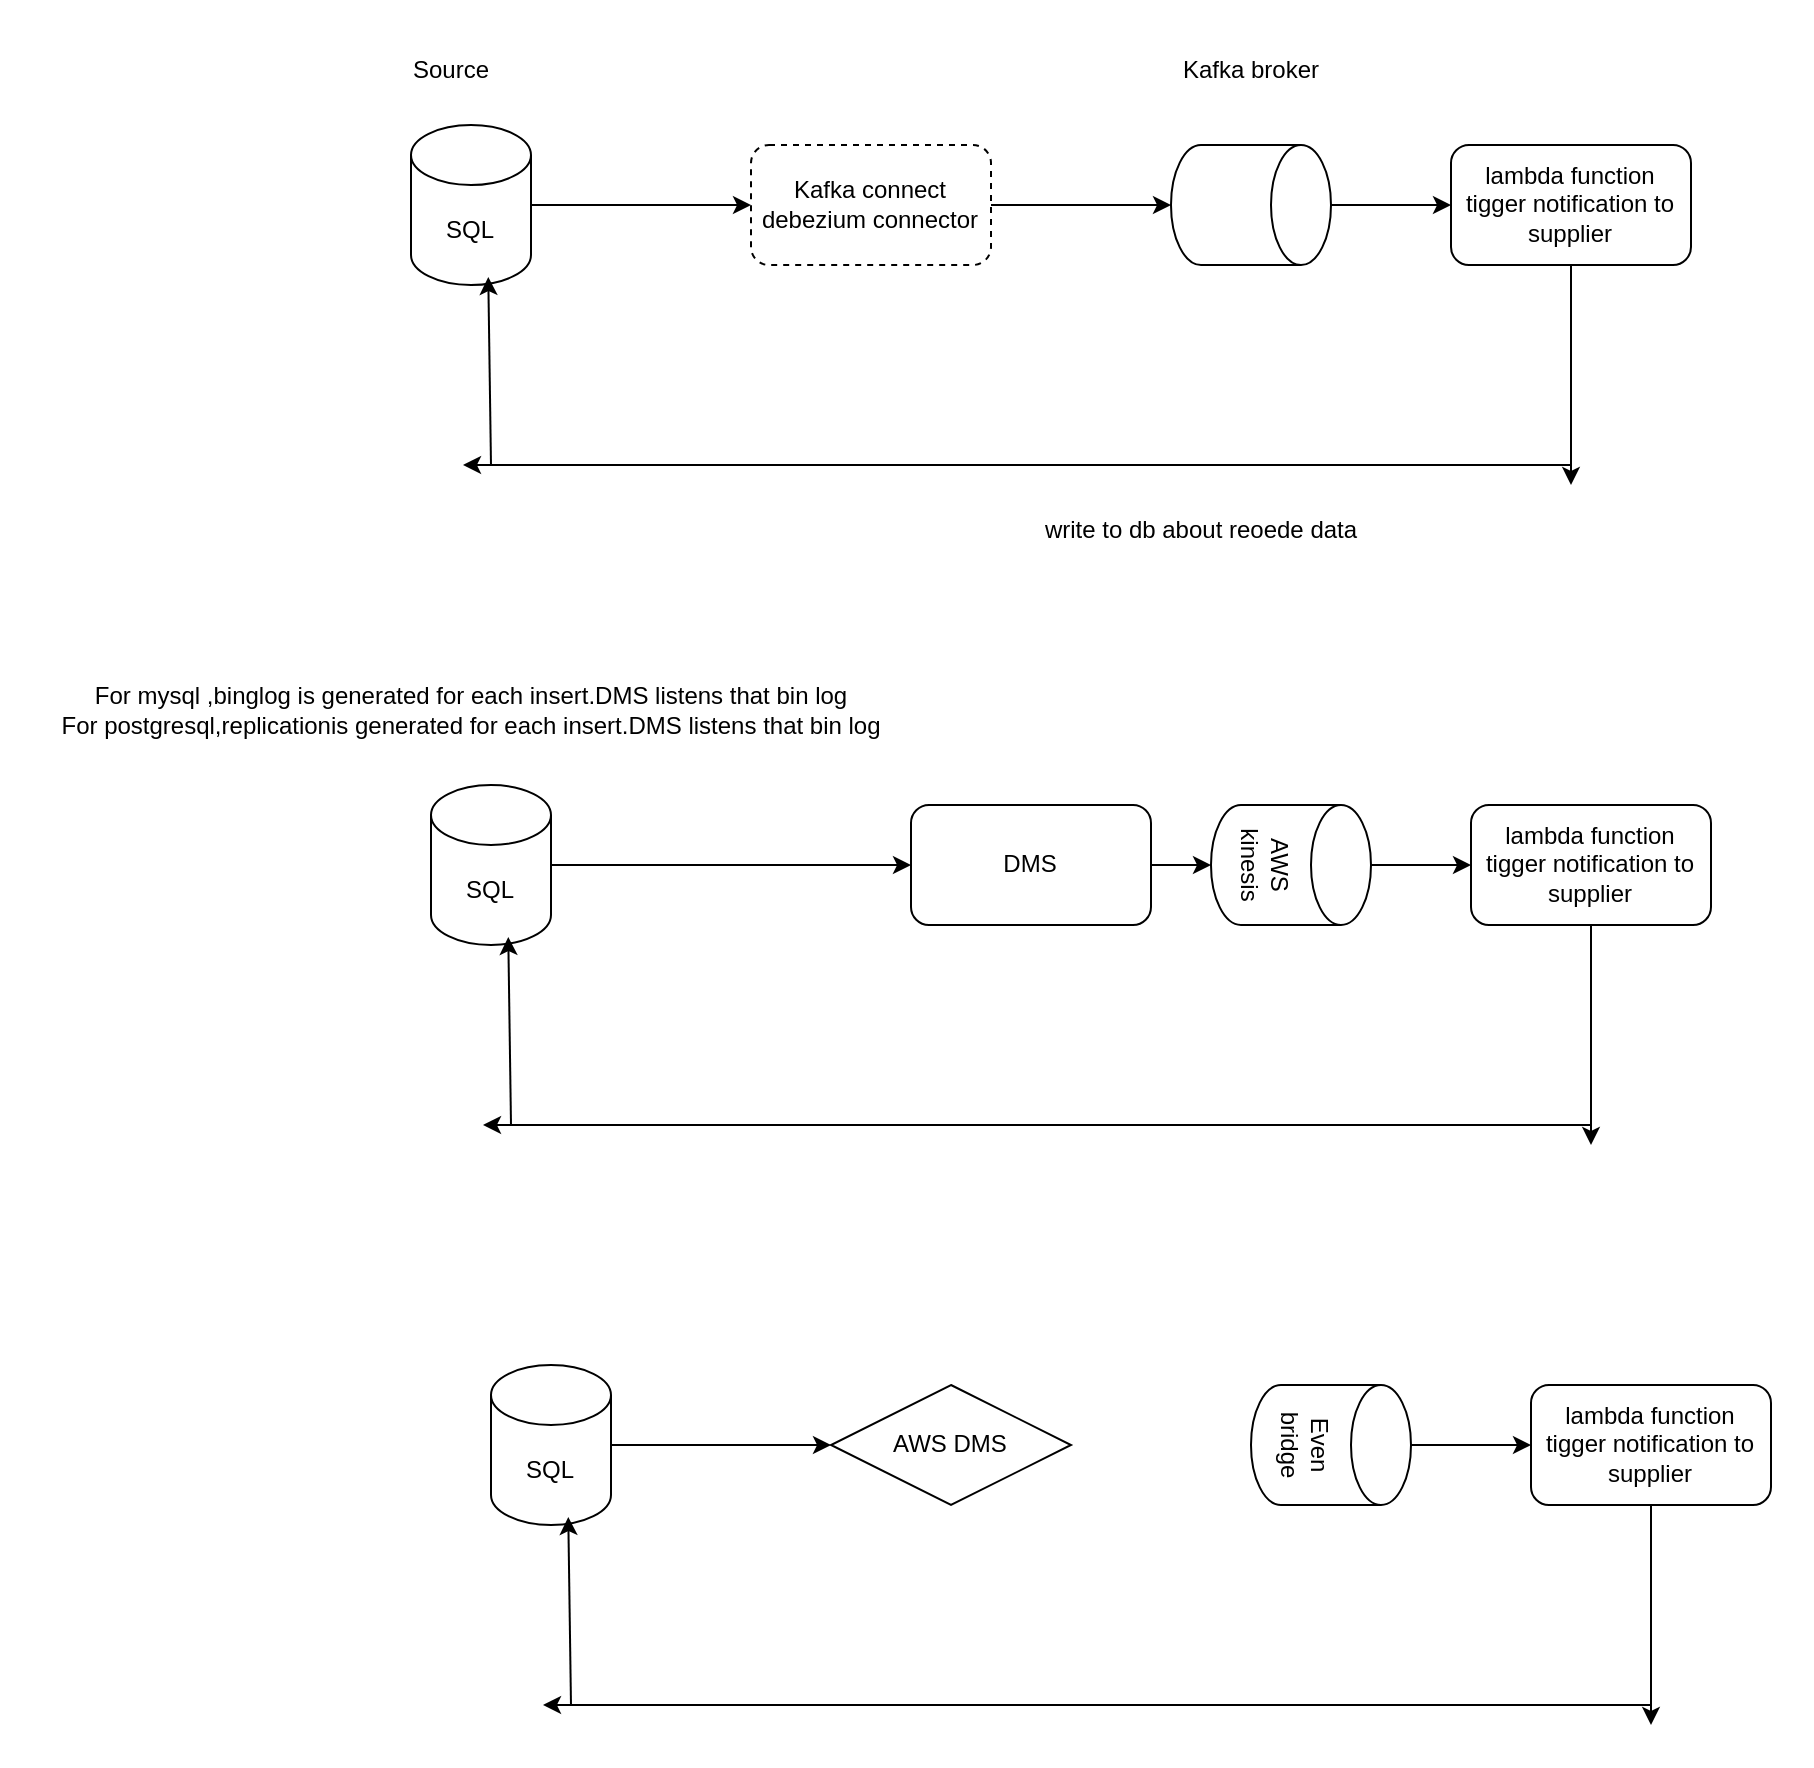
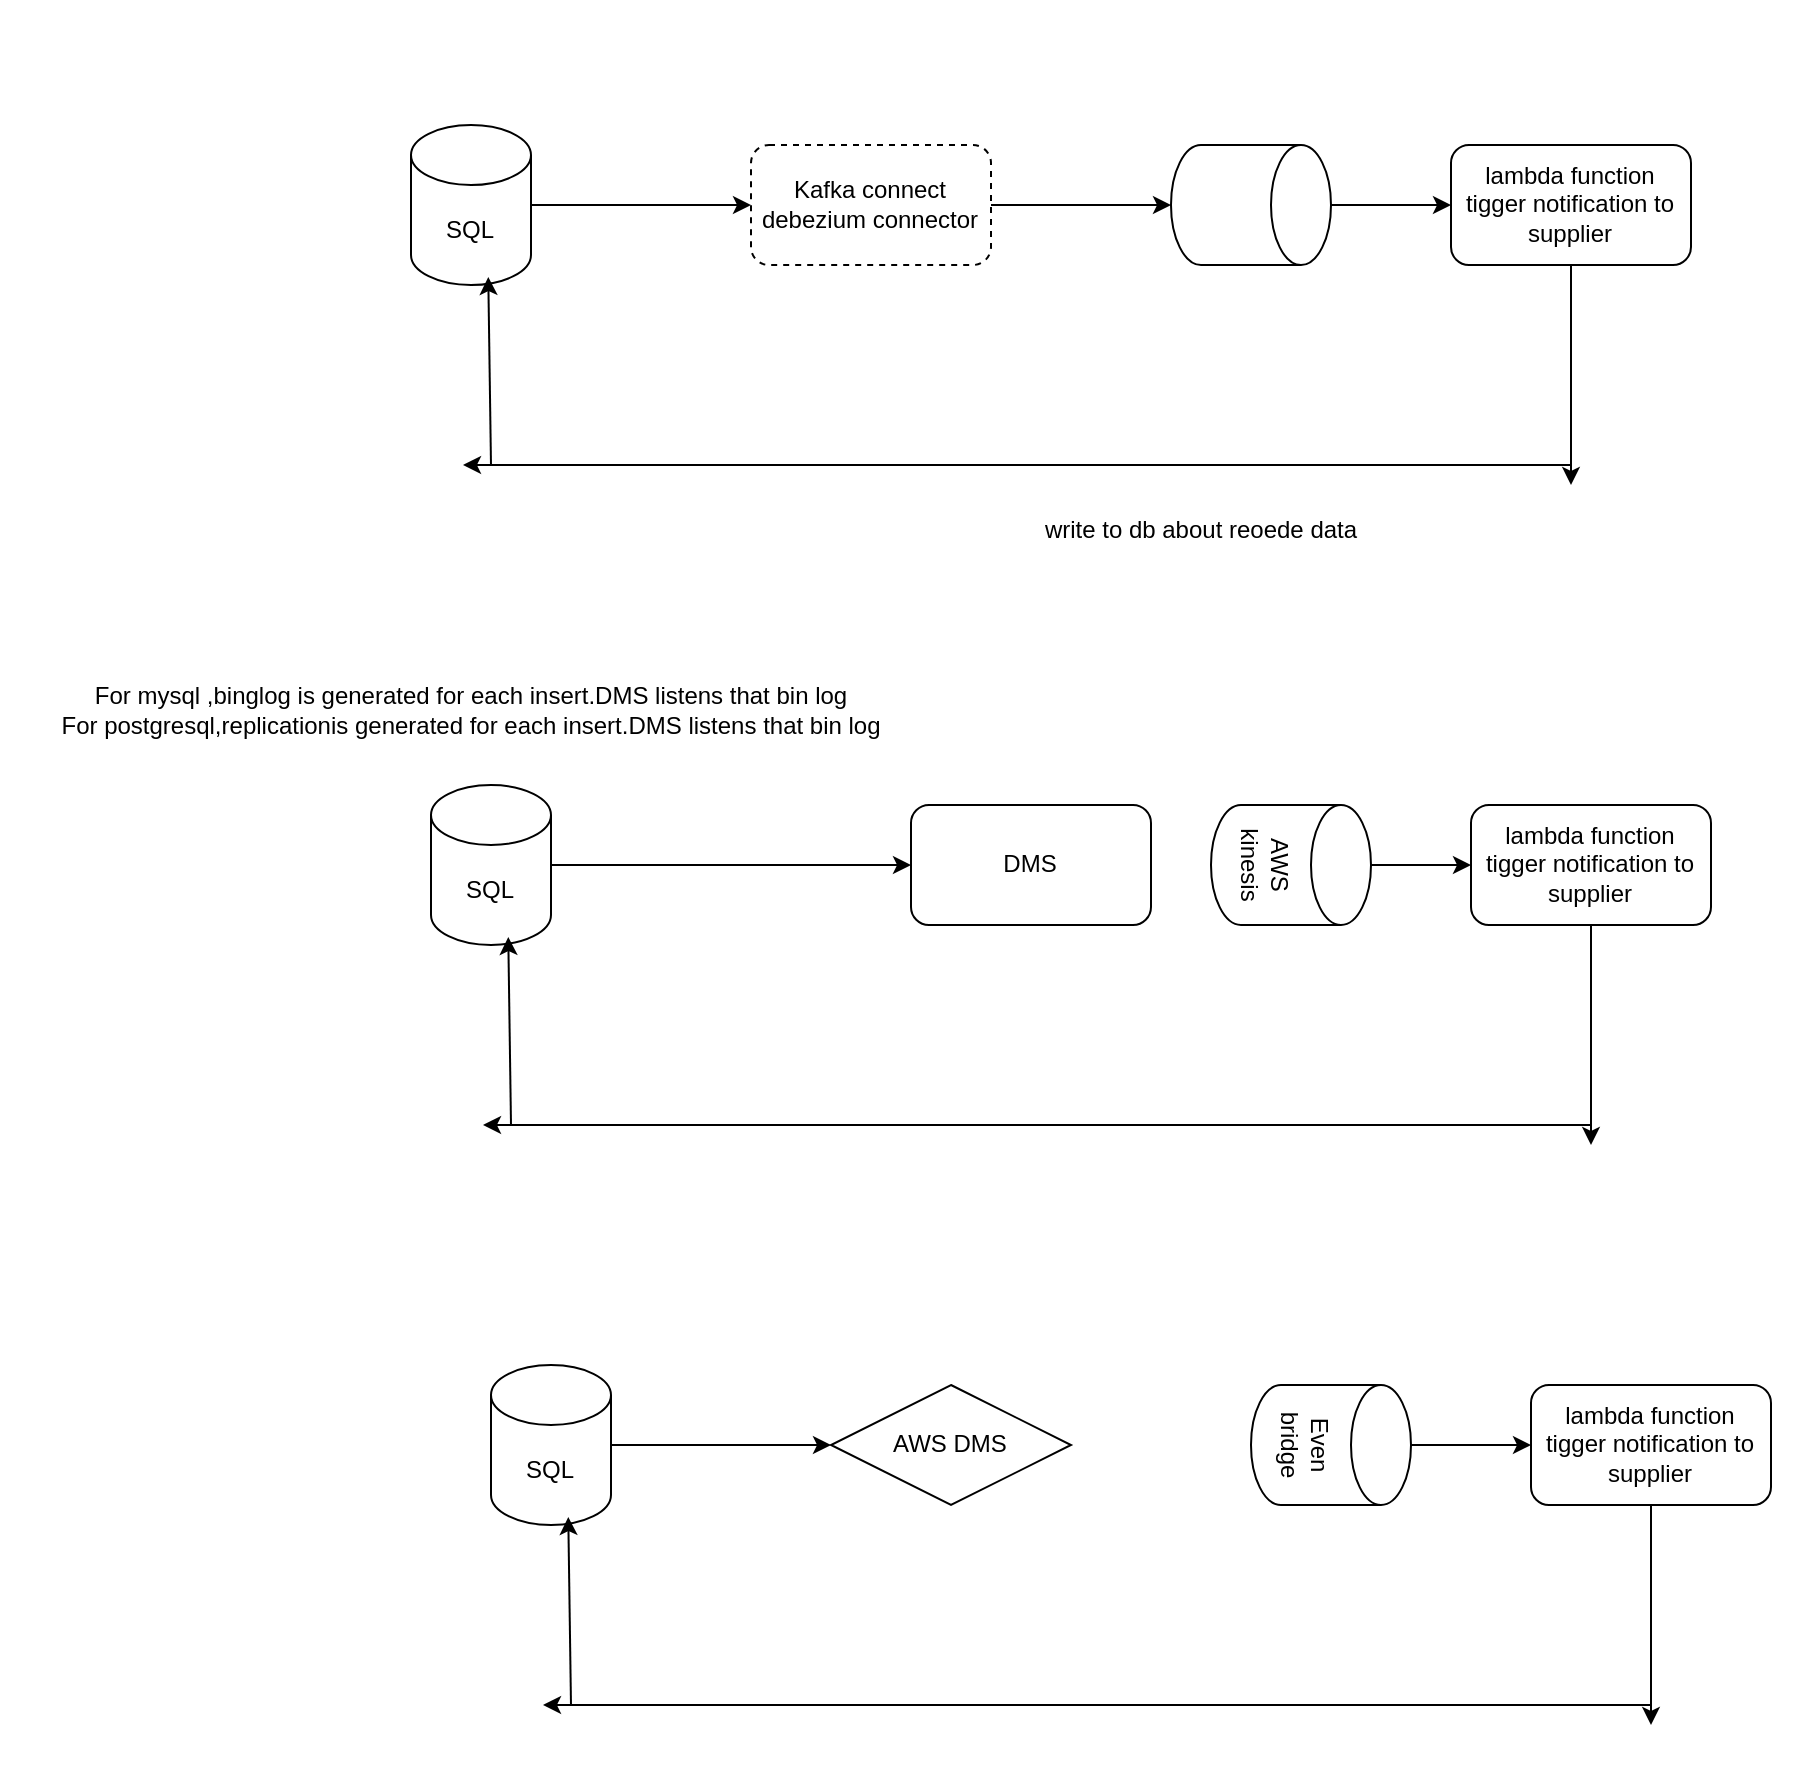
(451, 71) -> none
(1251, 71) -> none
(1188, 865) -> none
